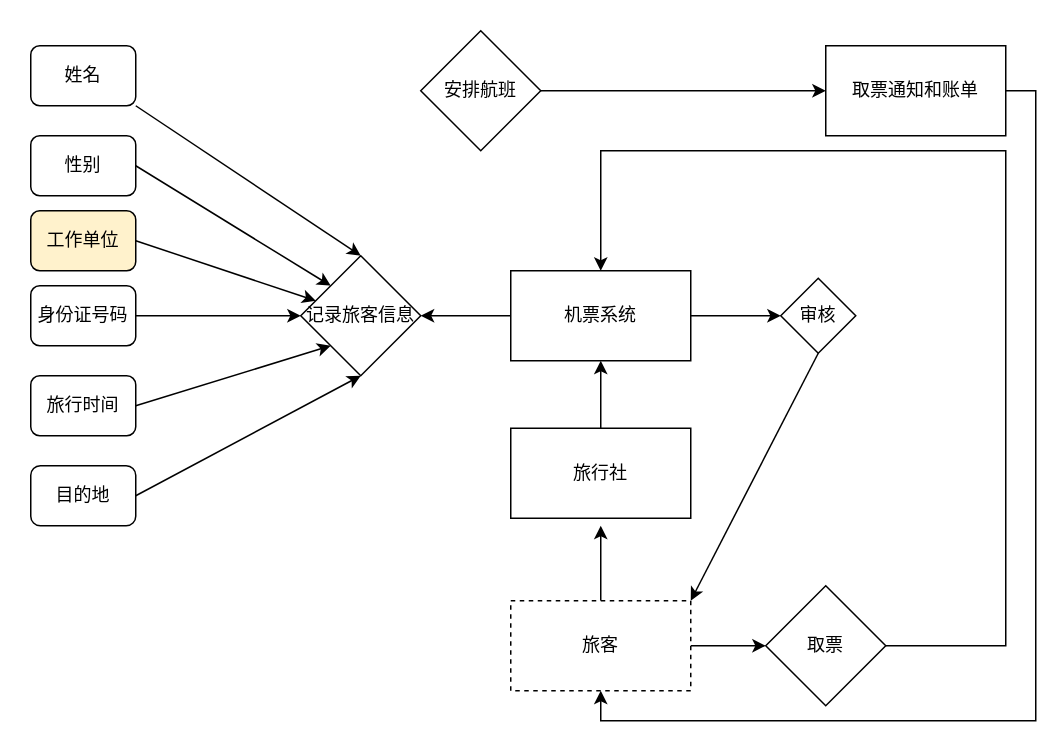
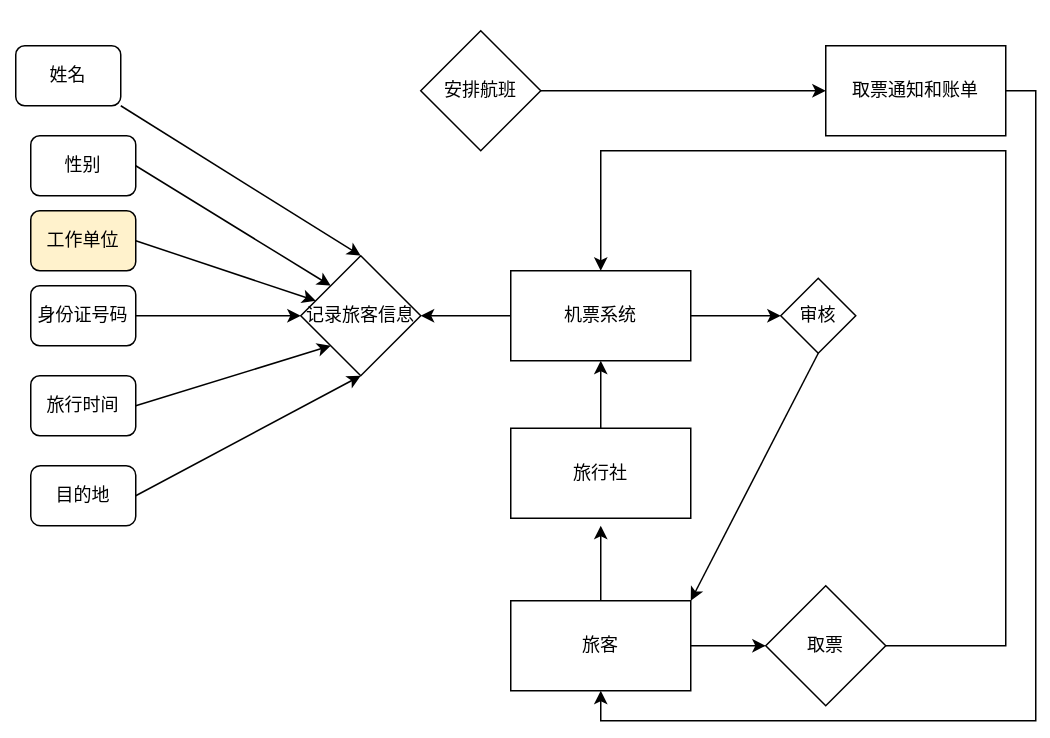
(83, 76) -> (68, 76)
(601, 646) -> (601, 646)
